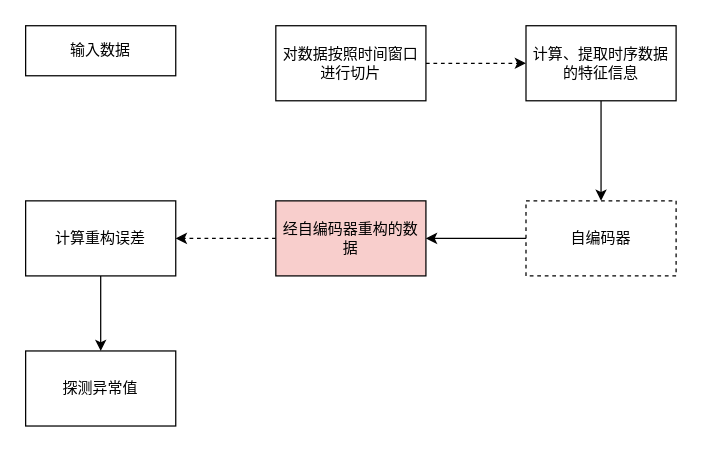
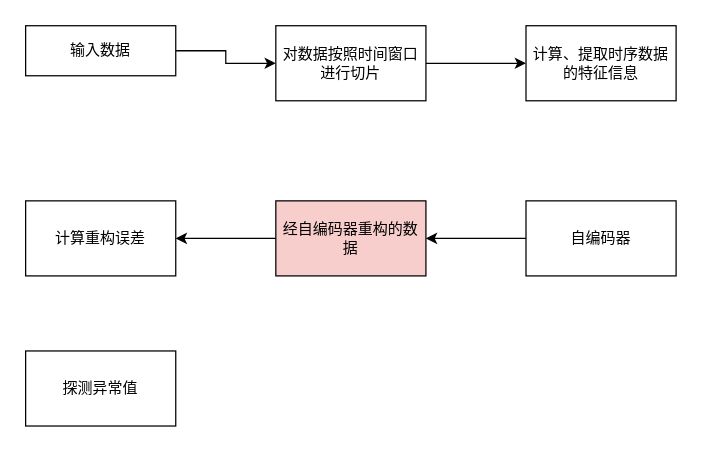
none -> (226, 53)
(472, 63) -> (472, 63)
(601, 147) -> none
(229, 238) -> (229, 238)
(601, 238) -> (601, 238)
(101, 309) -> none
